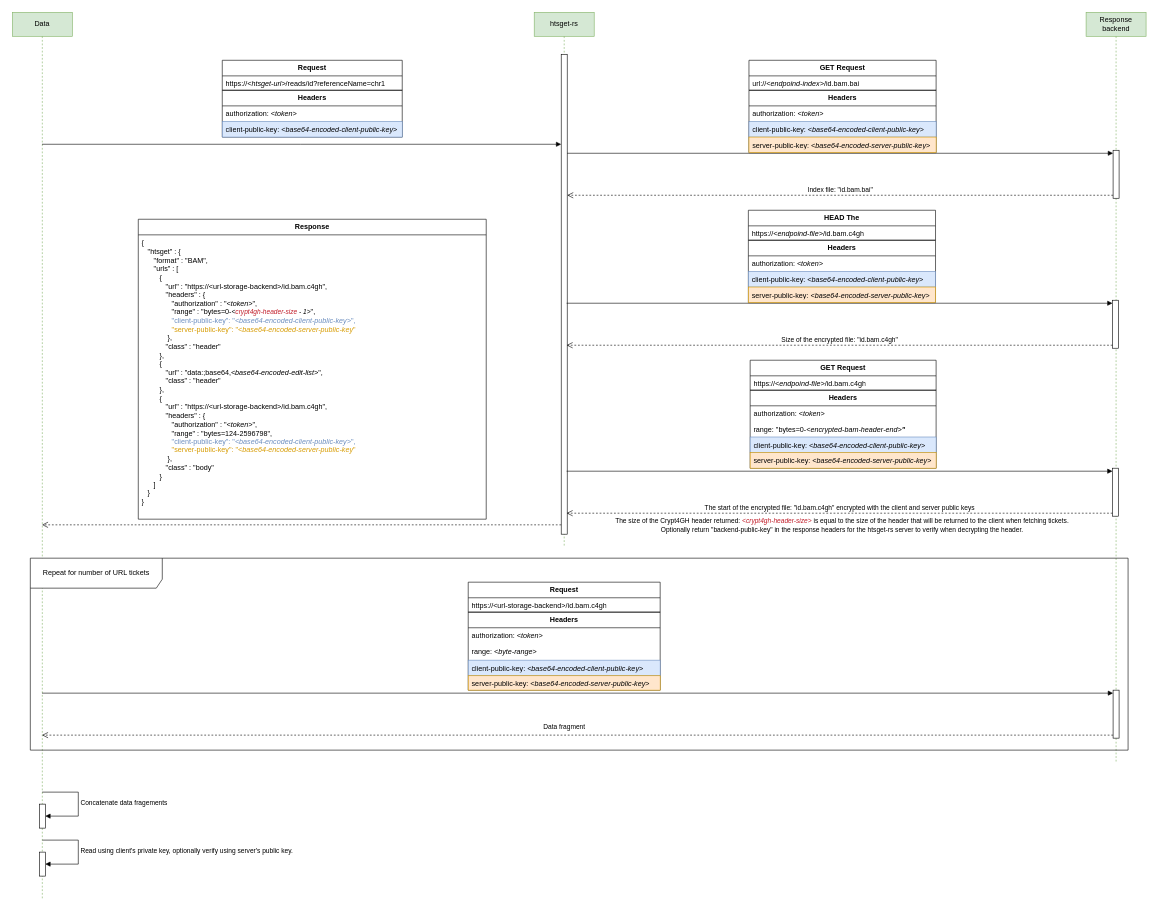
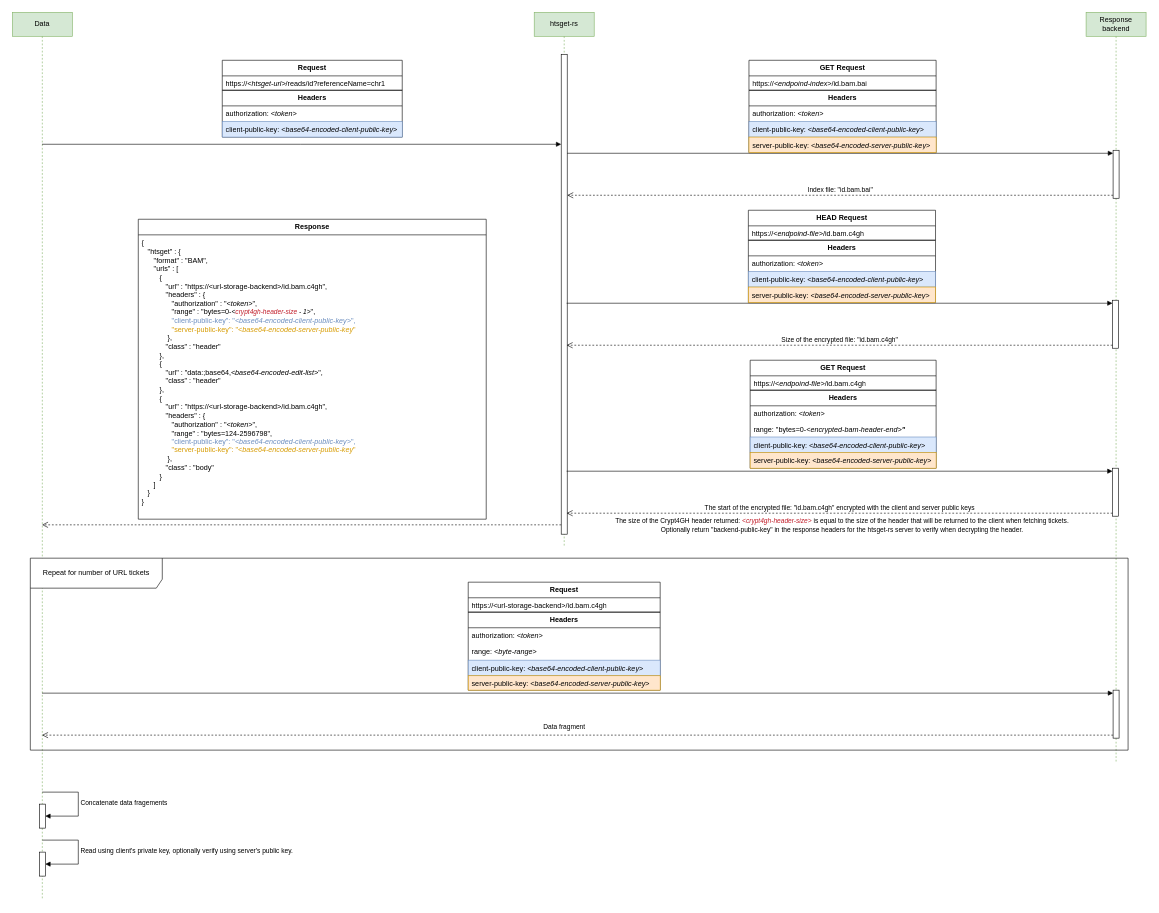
(812, 84) -> (817, 84)
(842, 218) -> (842, 218)
